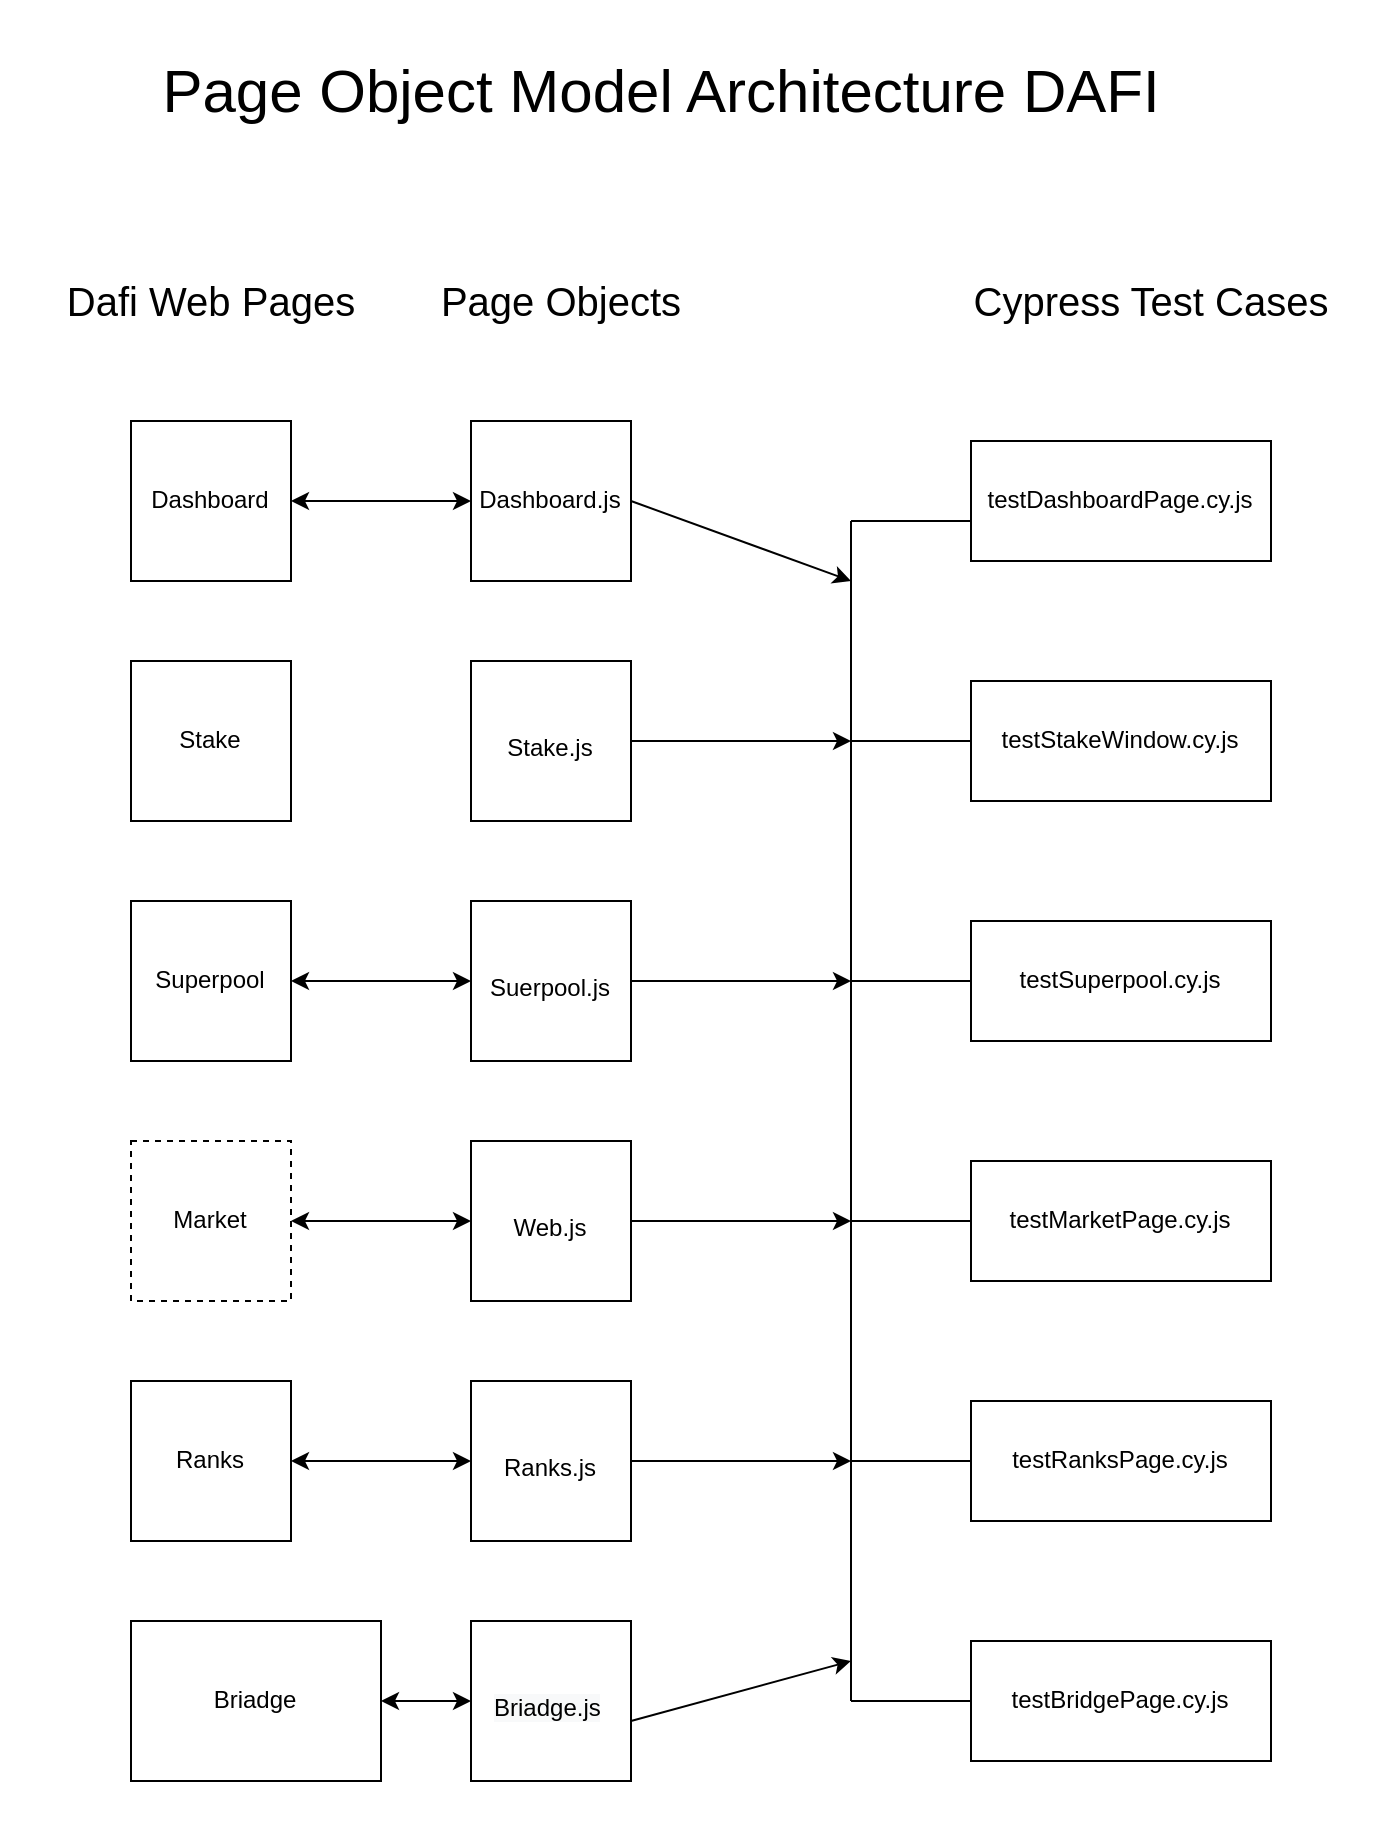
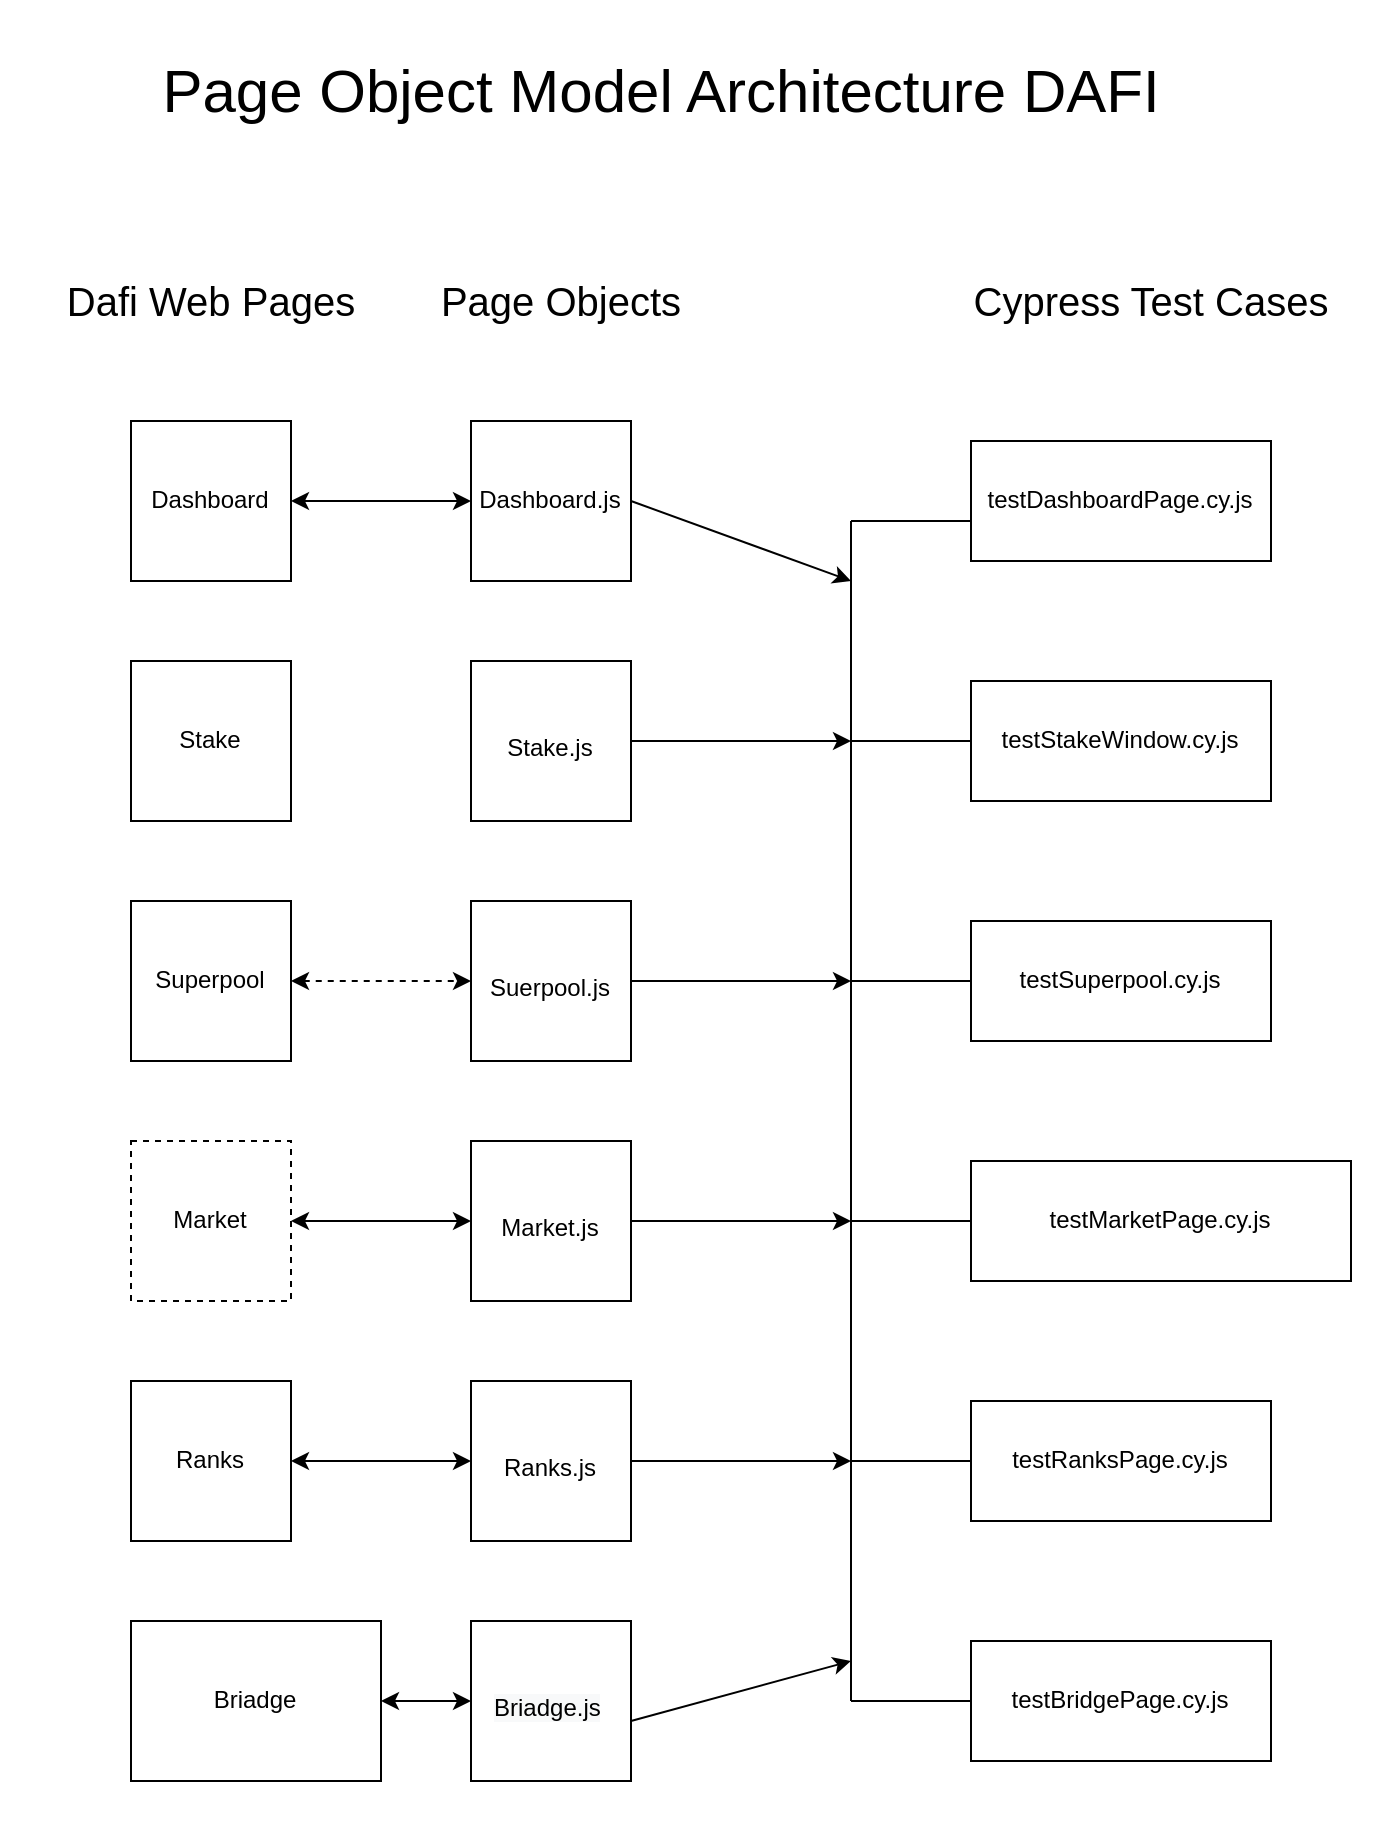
(383, 981) -> (383, 981)
(551, 1221) -> (551, 1221)
(1121, 1221) -> (1161, 1221)
